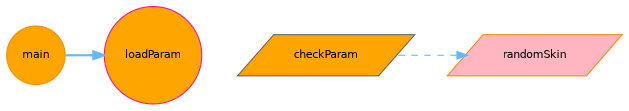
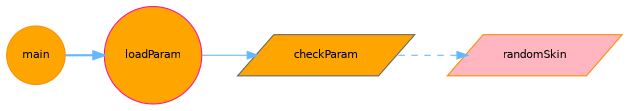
none -> (224, 55)
